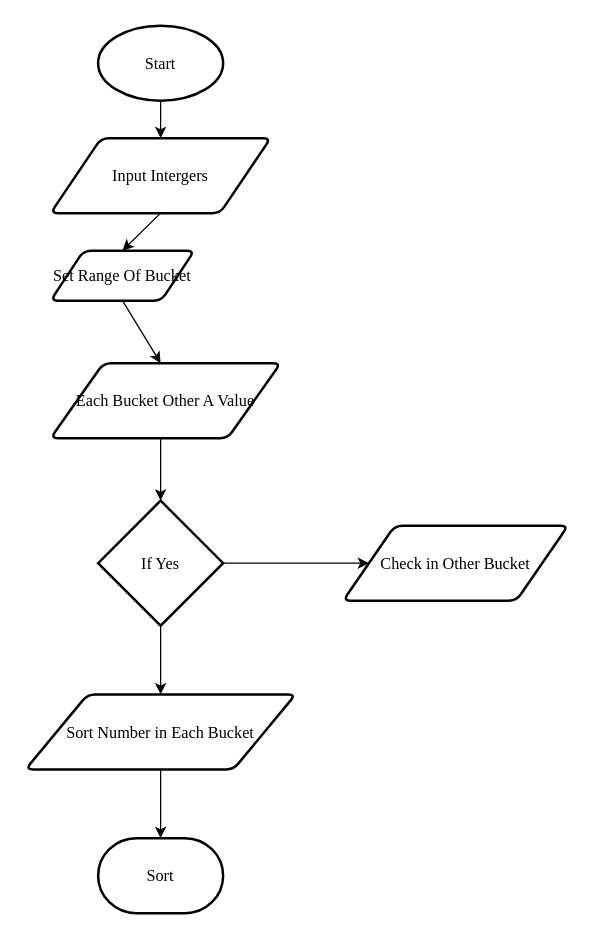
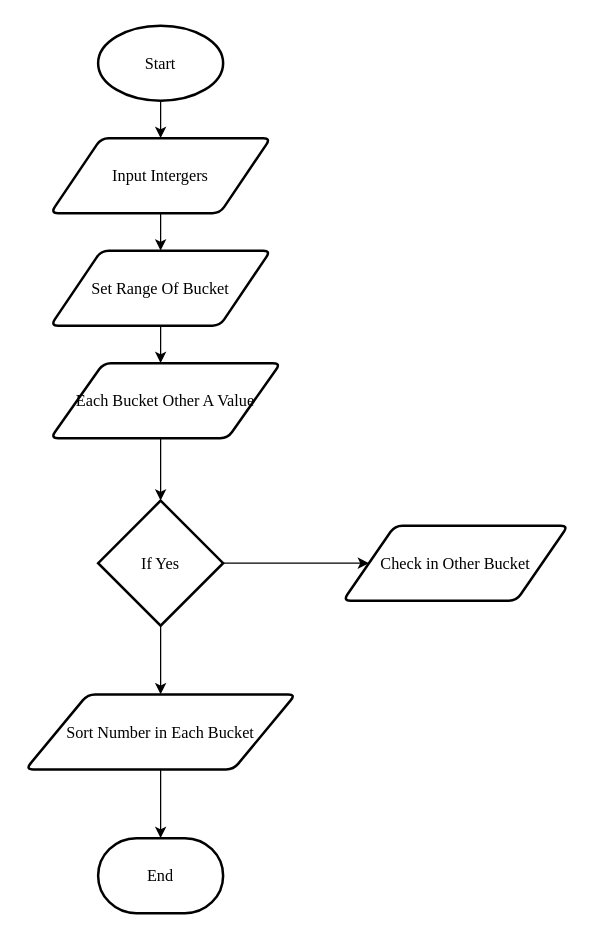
(123, 276) -> (161, 288)
(161, 876) -> (161, 876)
